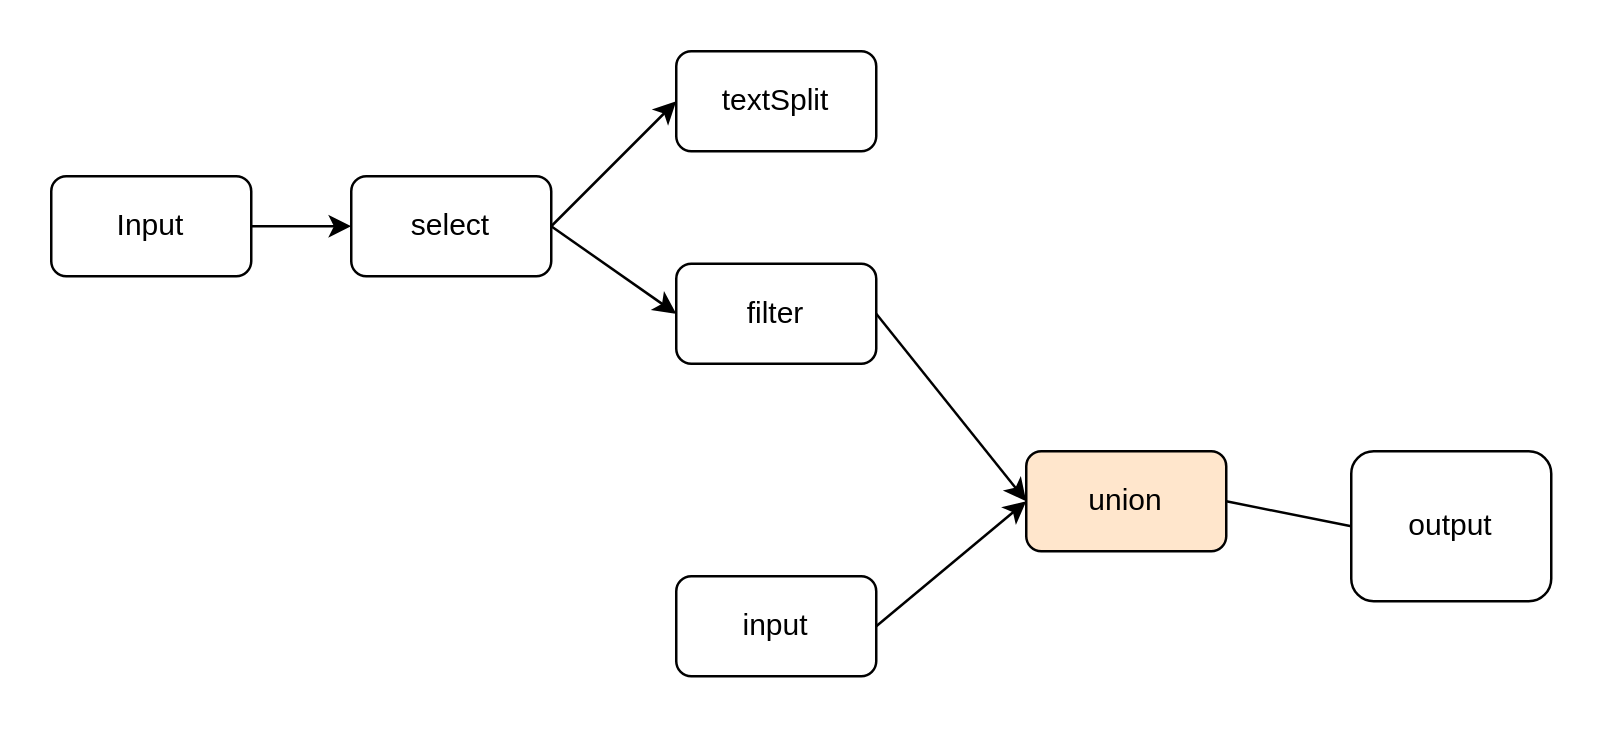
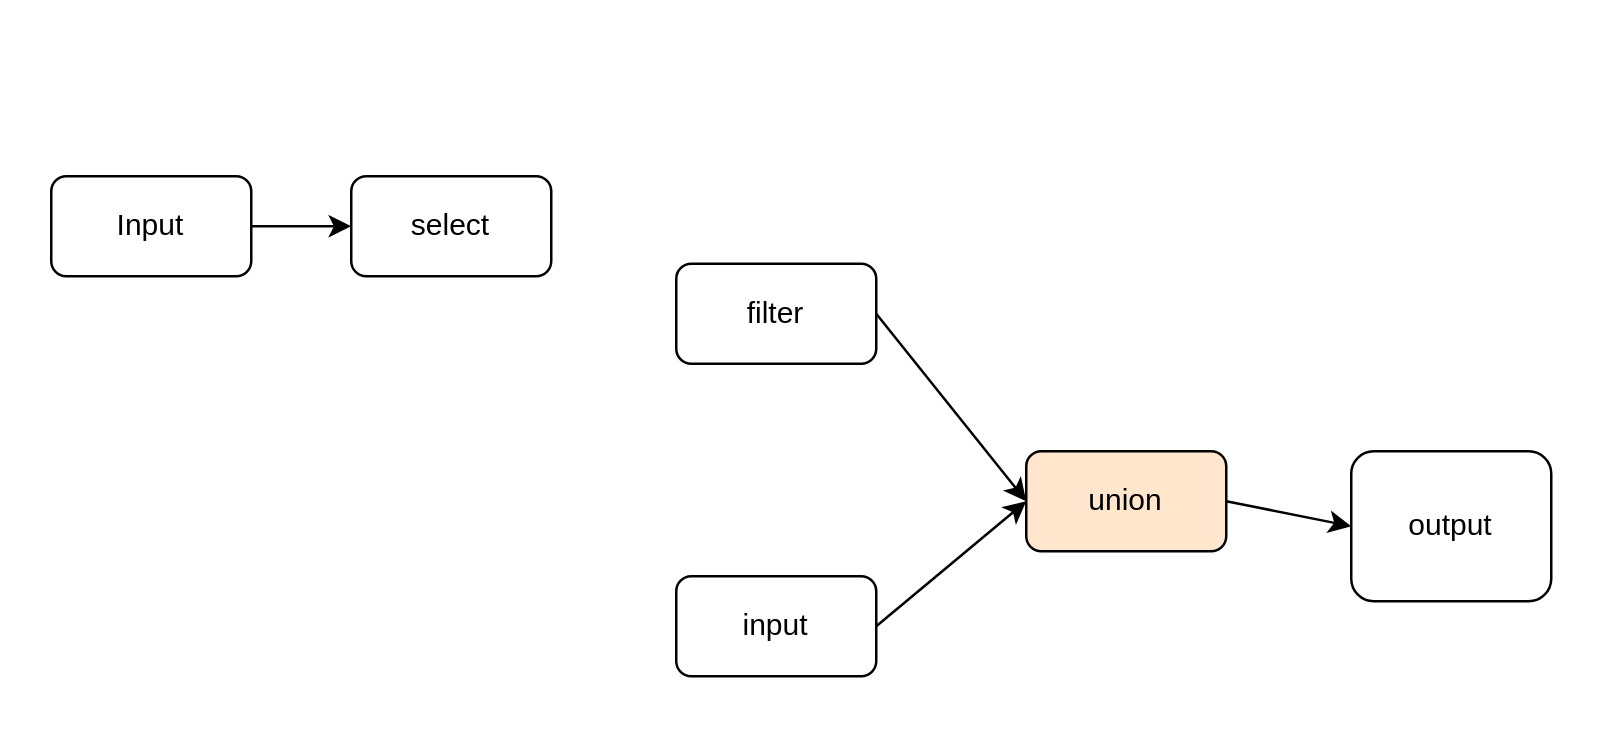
(776, 101) -> none
(610, 168) -> none
(609, 267) -> none
(1339, 524) -> (1333, 523)
